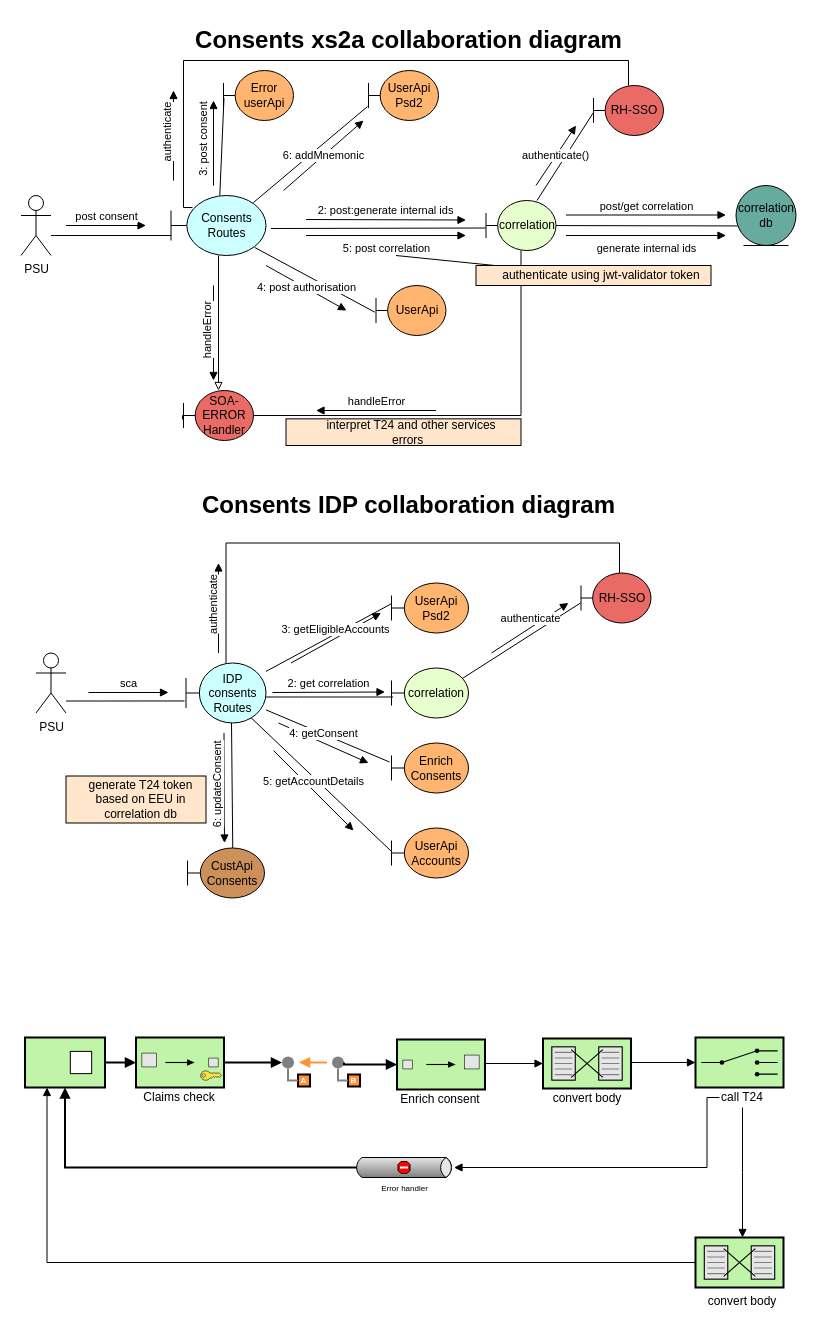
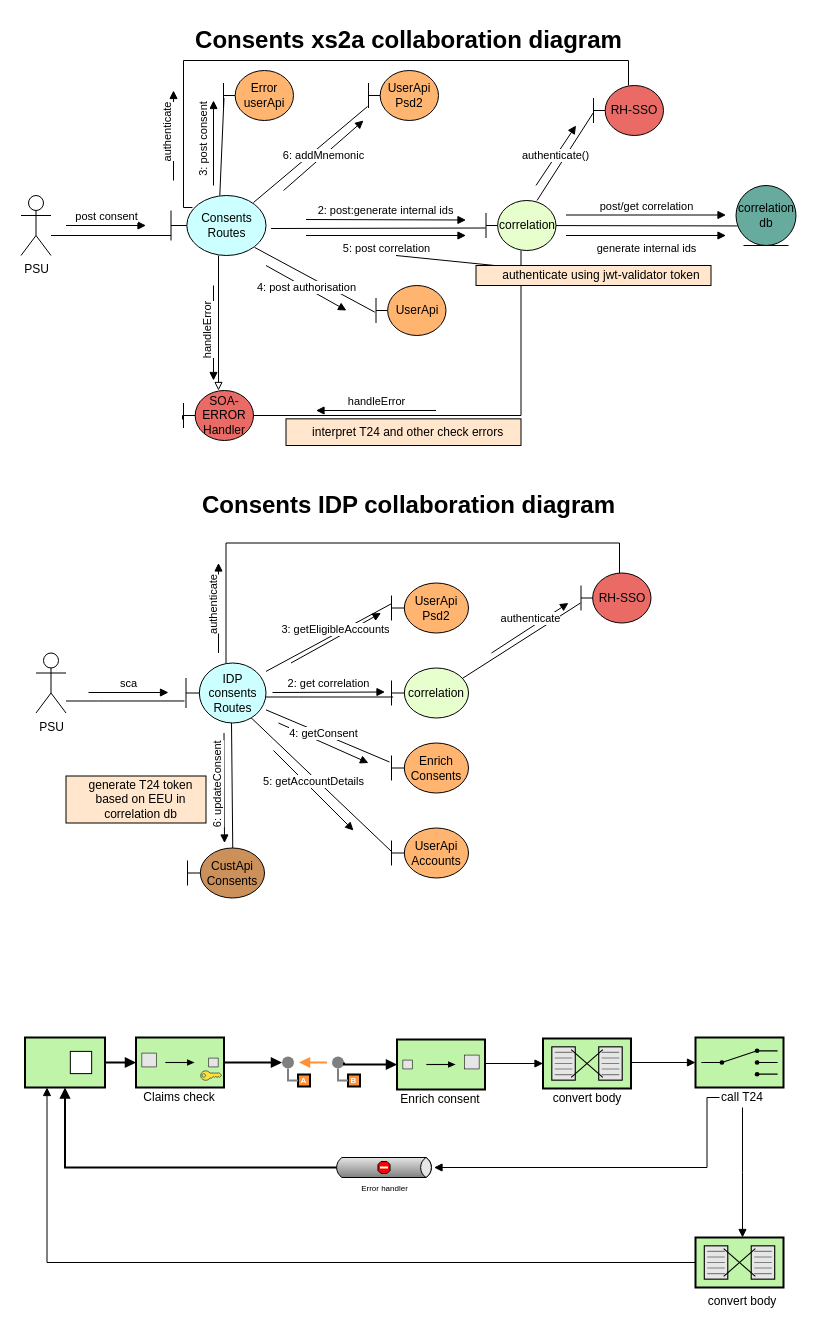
(412, 433) -> (412, 433)
(404, 1168) -> (384, 1168)
